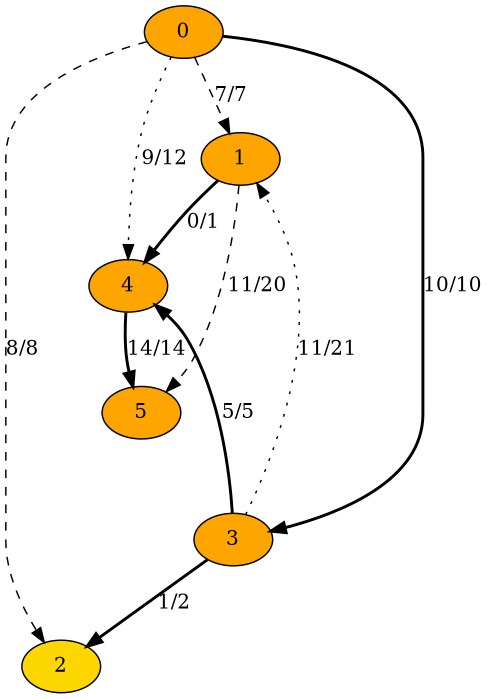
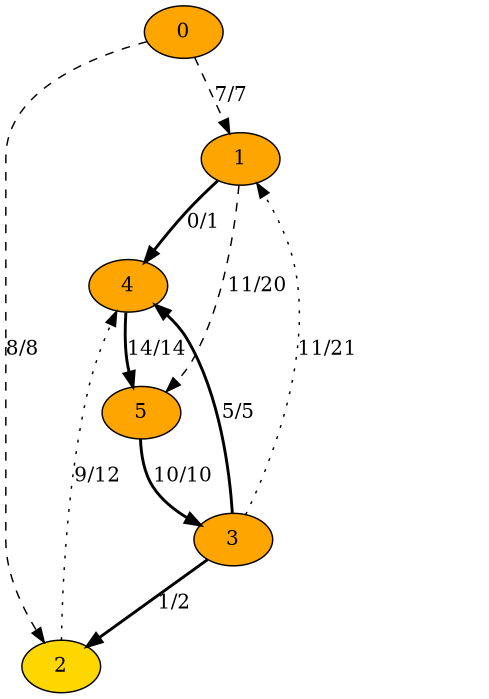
(138, 148) -> (72, 480)
(423, 254) -> (152, 485)
